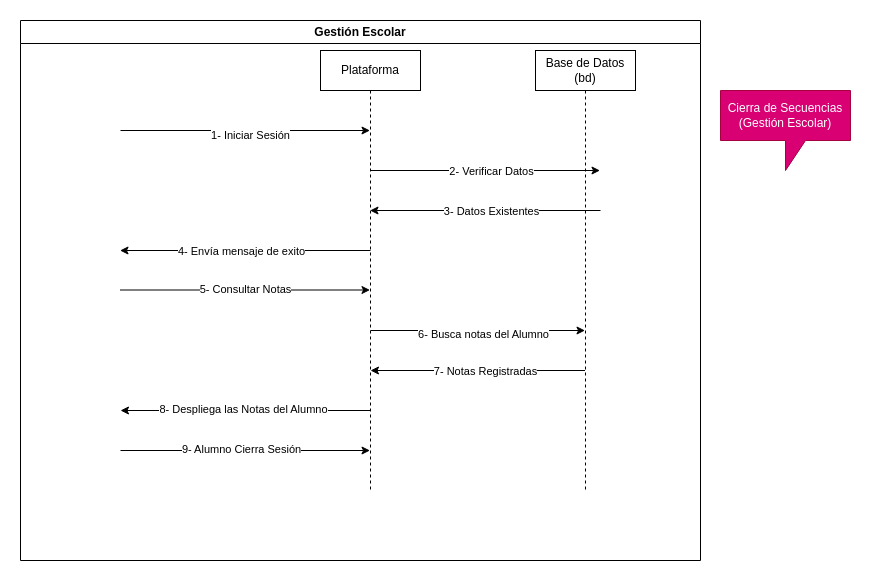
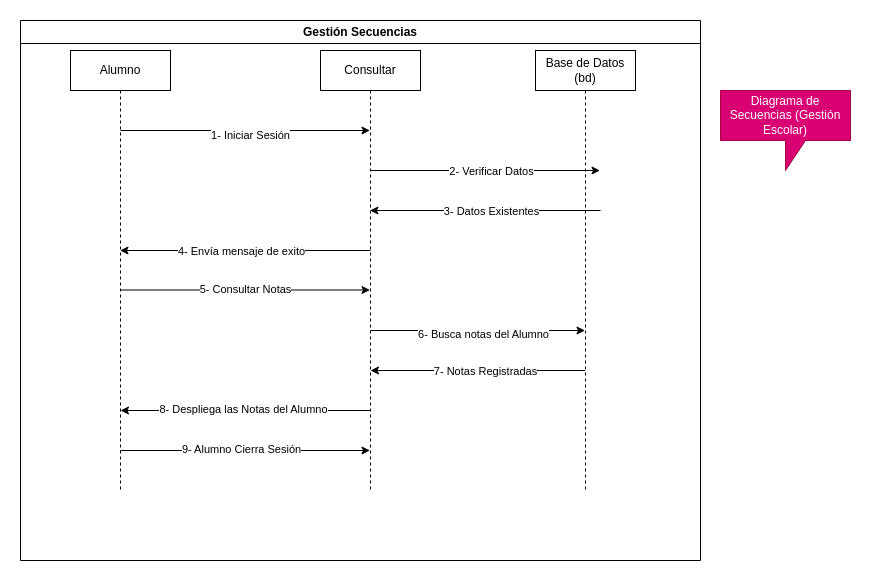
(361, 33) -> (361, 33)
(371, 71) -> (371, 71)
(786, 116) -> (786, 116)
none -> (121, 271)
